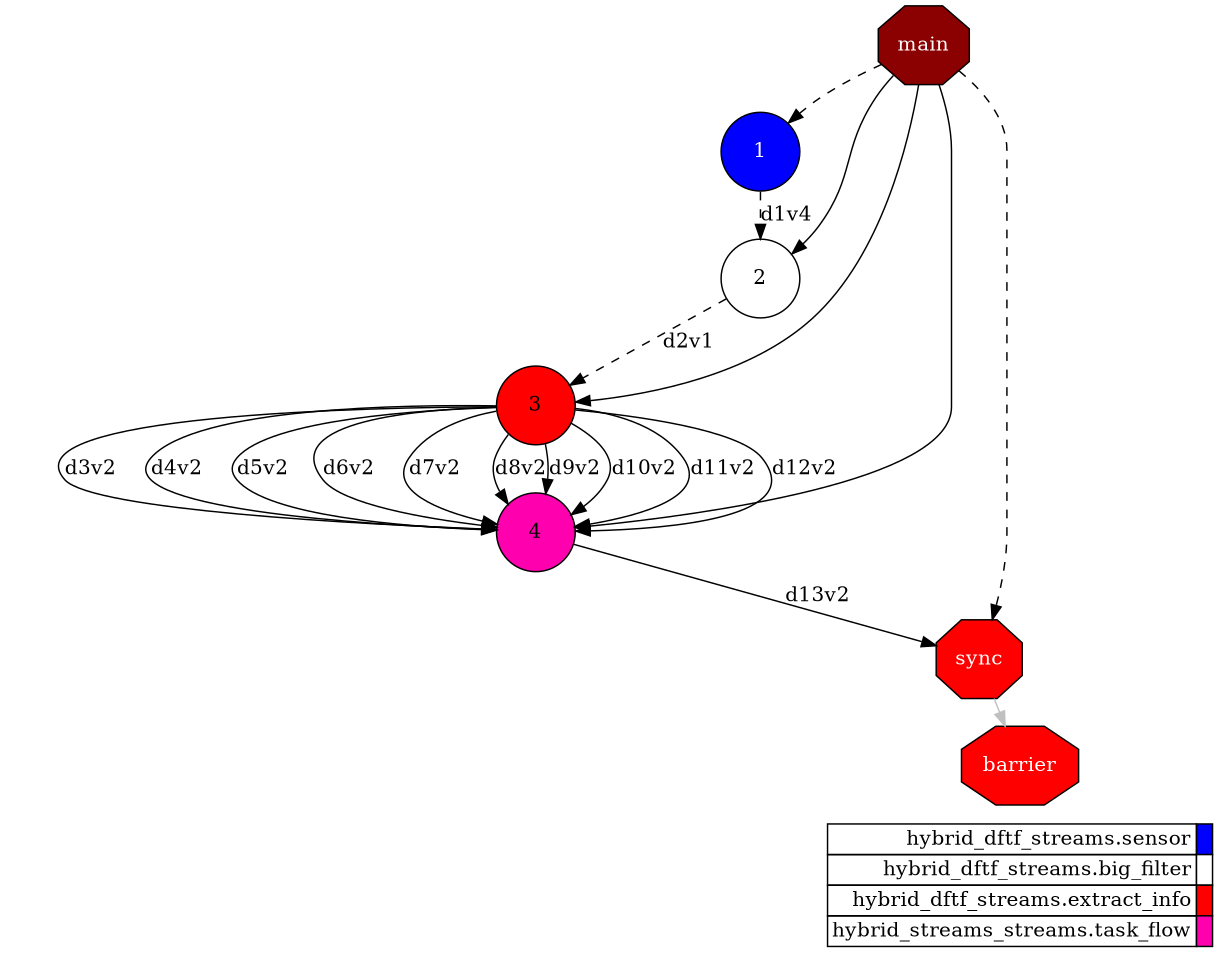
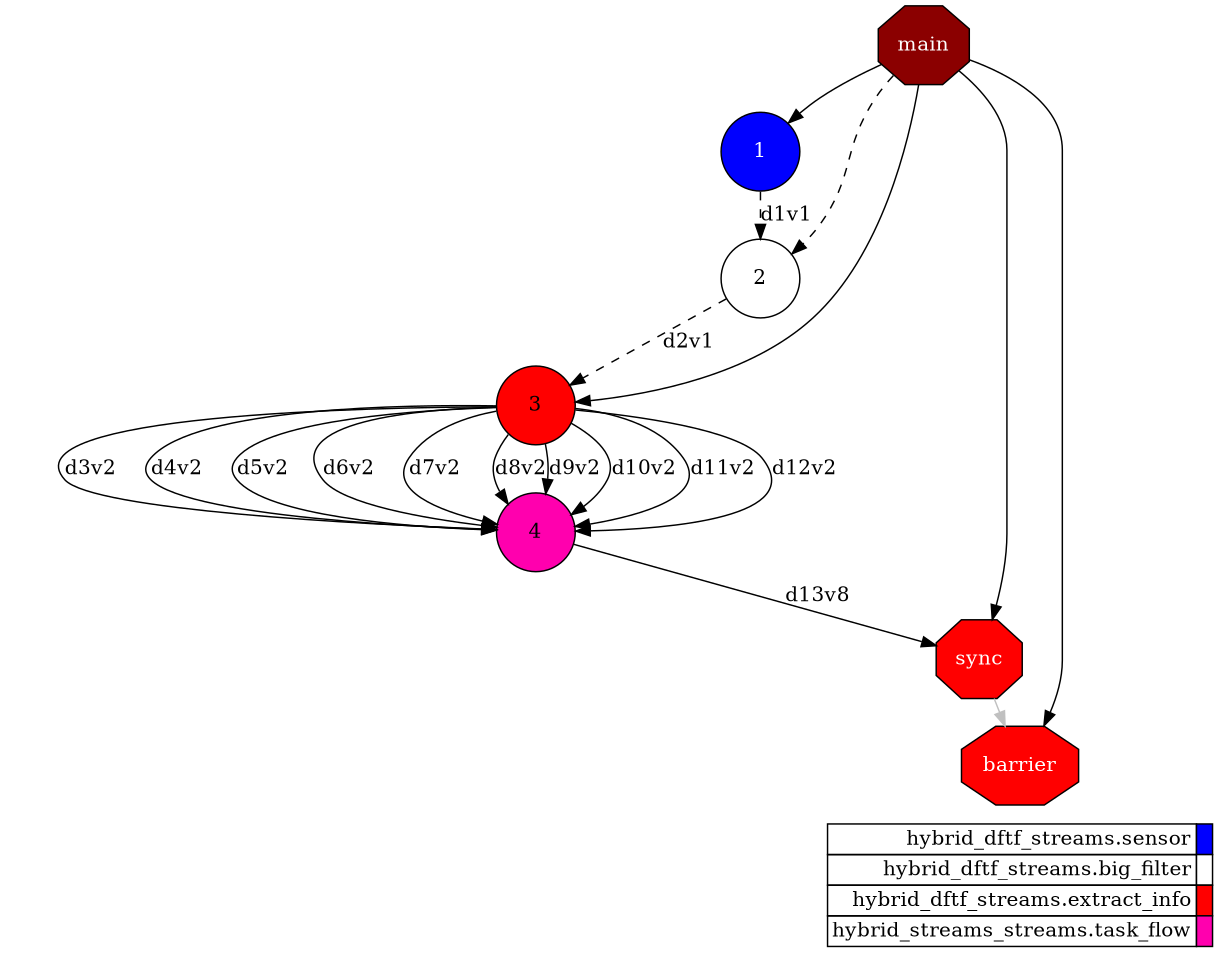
(839, 86) -> (839, 86)
(849, 160) -> (849, 160)
(787, 215) -> (787, 215)
(1007, 330) -> (1007, 330)
(934, 438) -> (1062, 363)
(818, 596) -> (818, 596)
